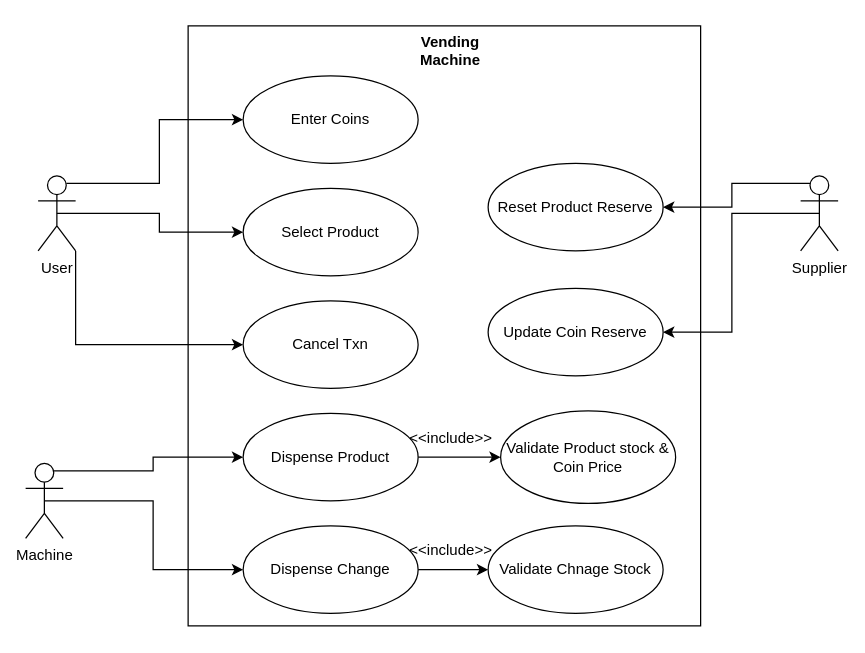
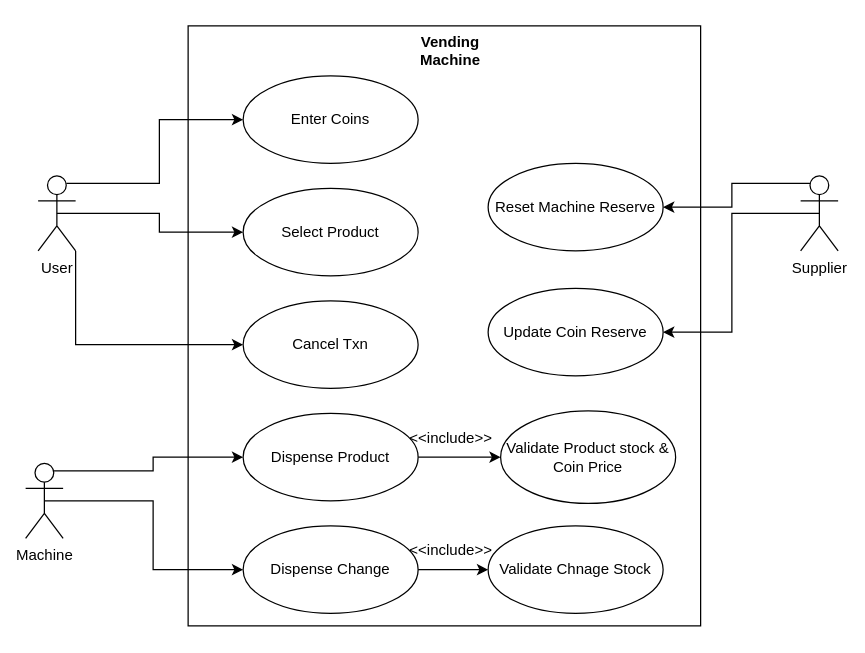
(576, 207) -> (576, 207)
